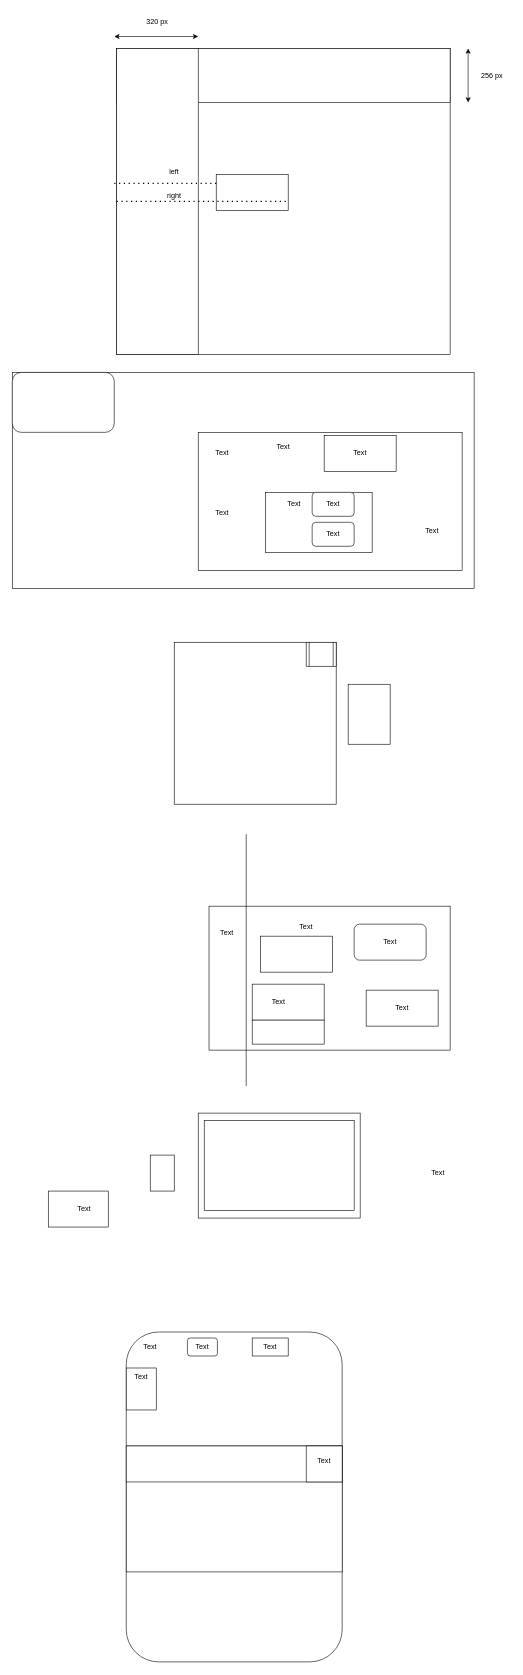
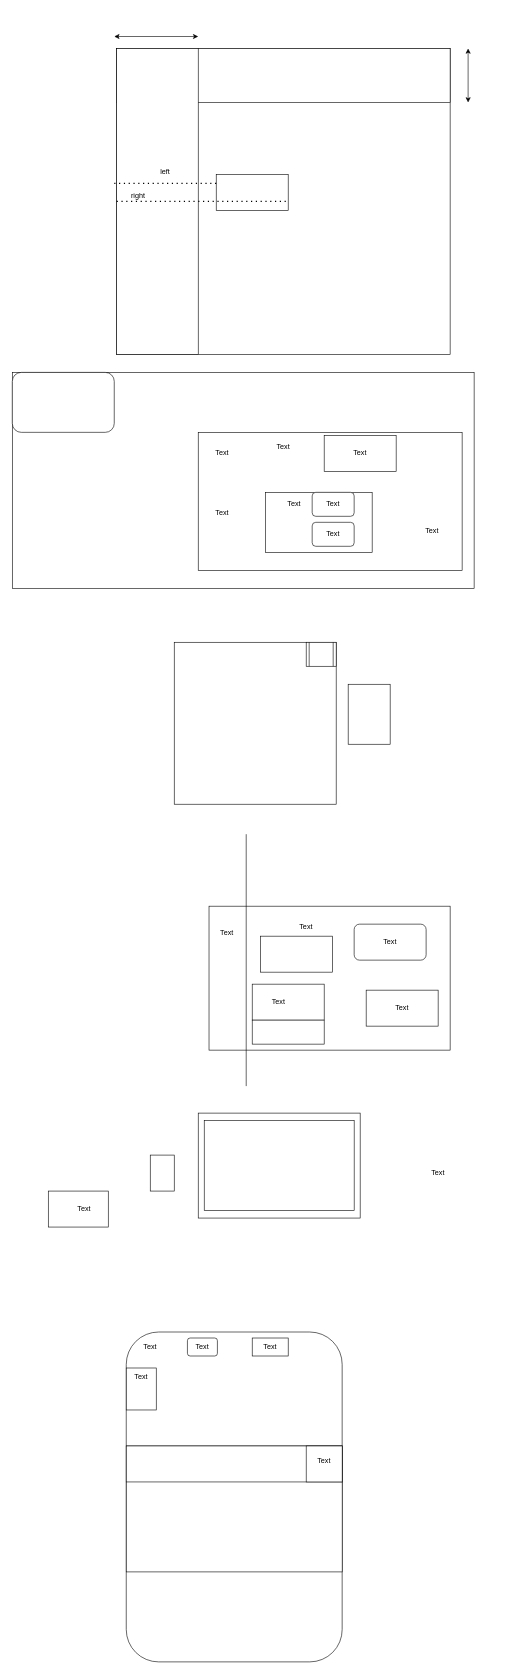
(158, 21) -> none
(492, 75) -> none
(174, 171) -> (165, 171)
(174, 195) -> (138, 195)
